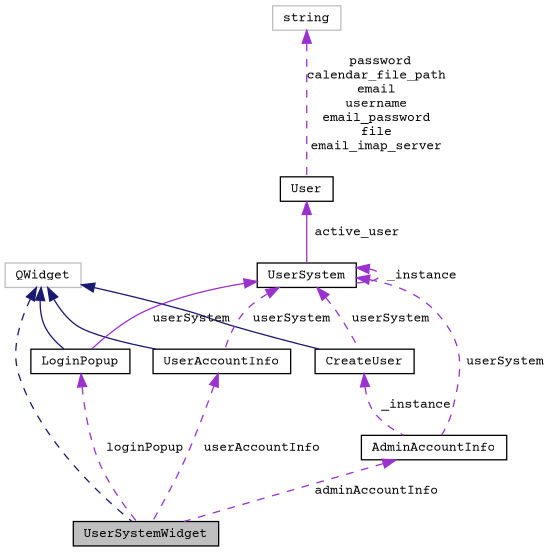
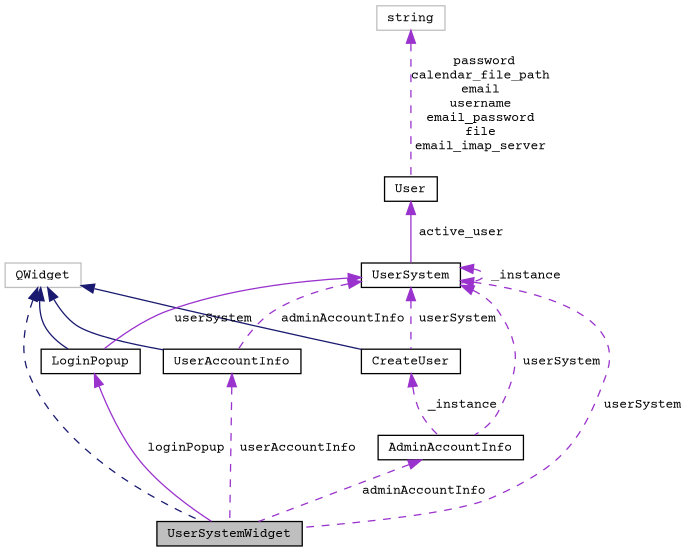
(288, 318) -> (340, 318)
none -> (562, 454)
(98, 459) -> (143, 464)
